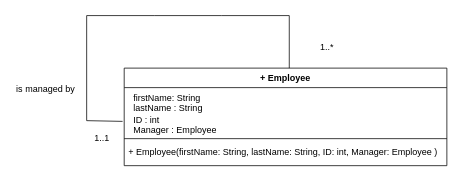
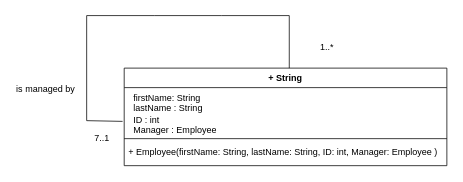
(285, 79) -> (285, 79)
(102, 138) -> (102, 138)
